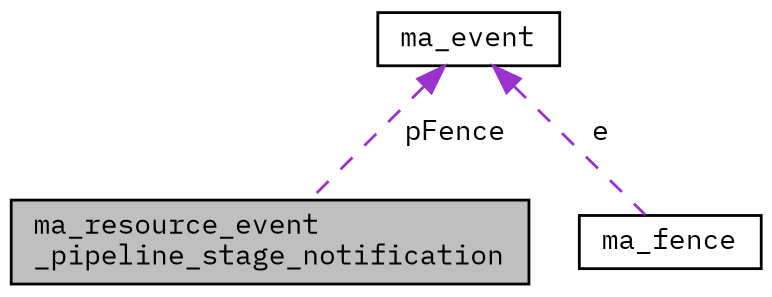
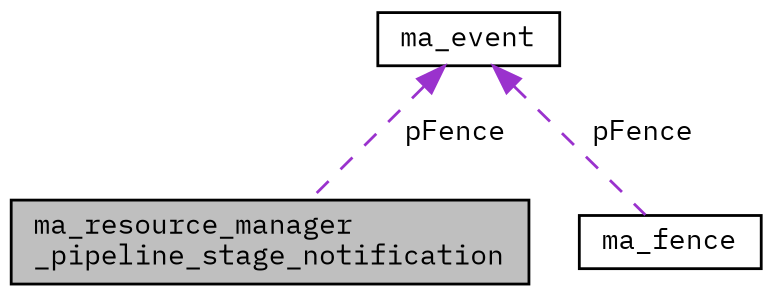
(593, 133) -> (635, 133)
(270, 242) -> (270, 242)
